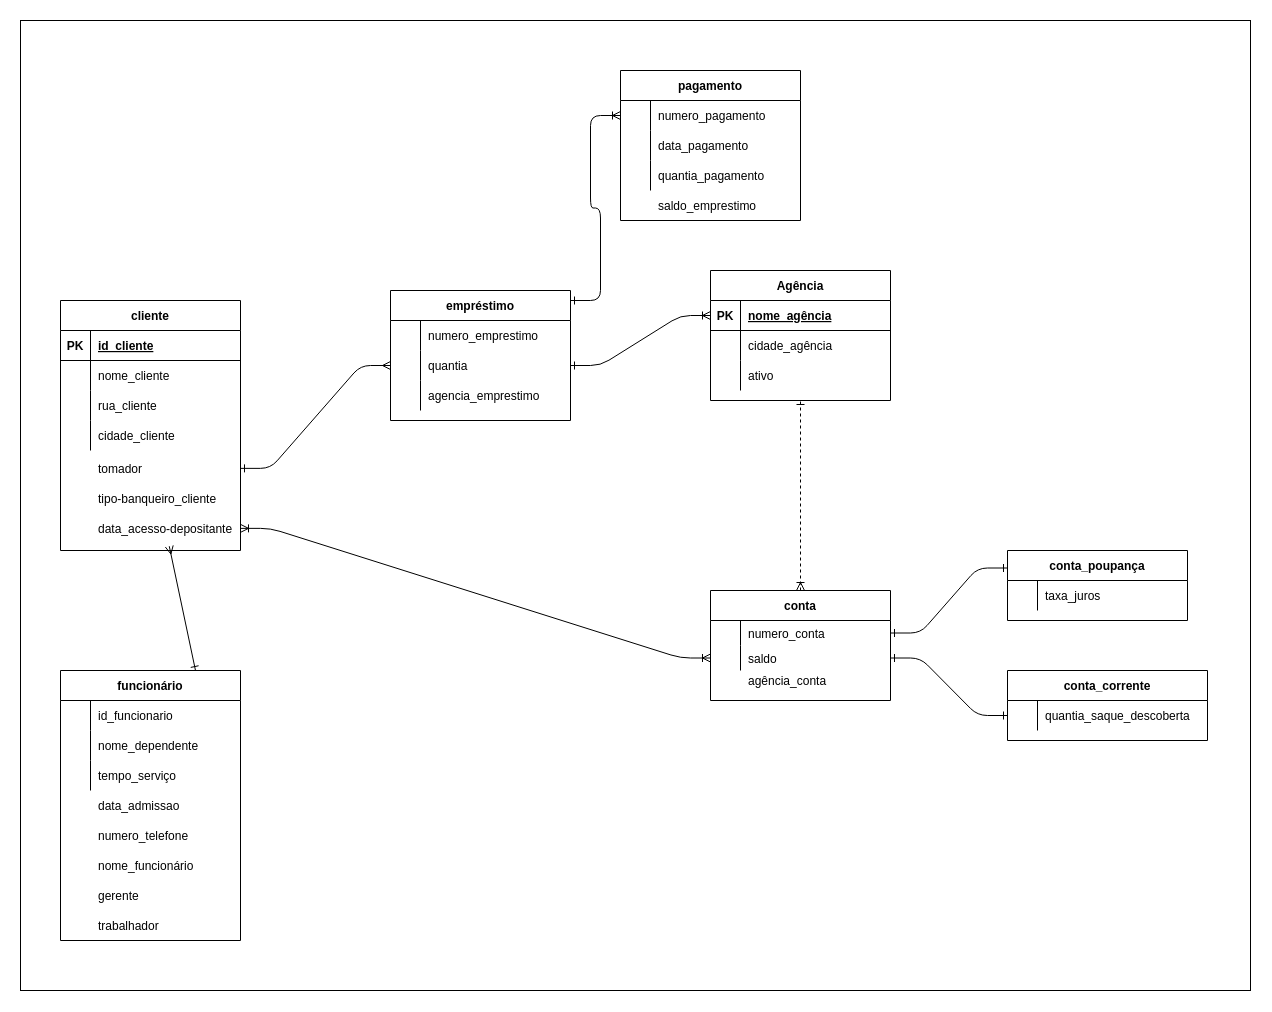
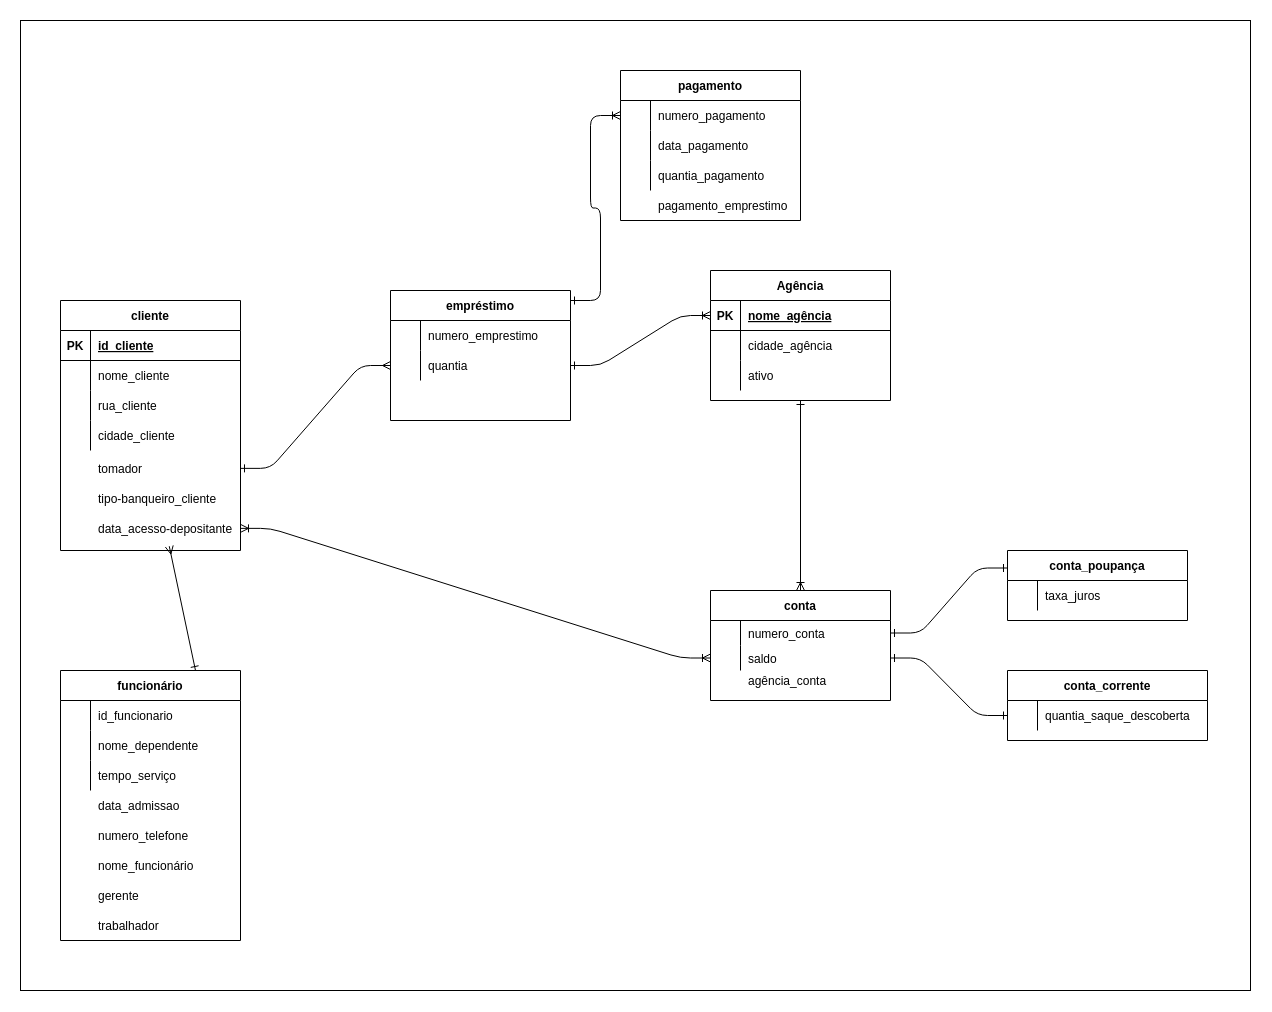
(709, 206) -> (724, 206)
(496, 396) -> none
(801, 496) -> (801, 496)
